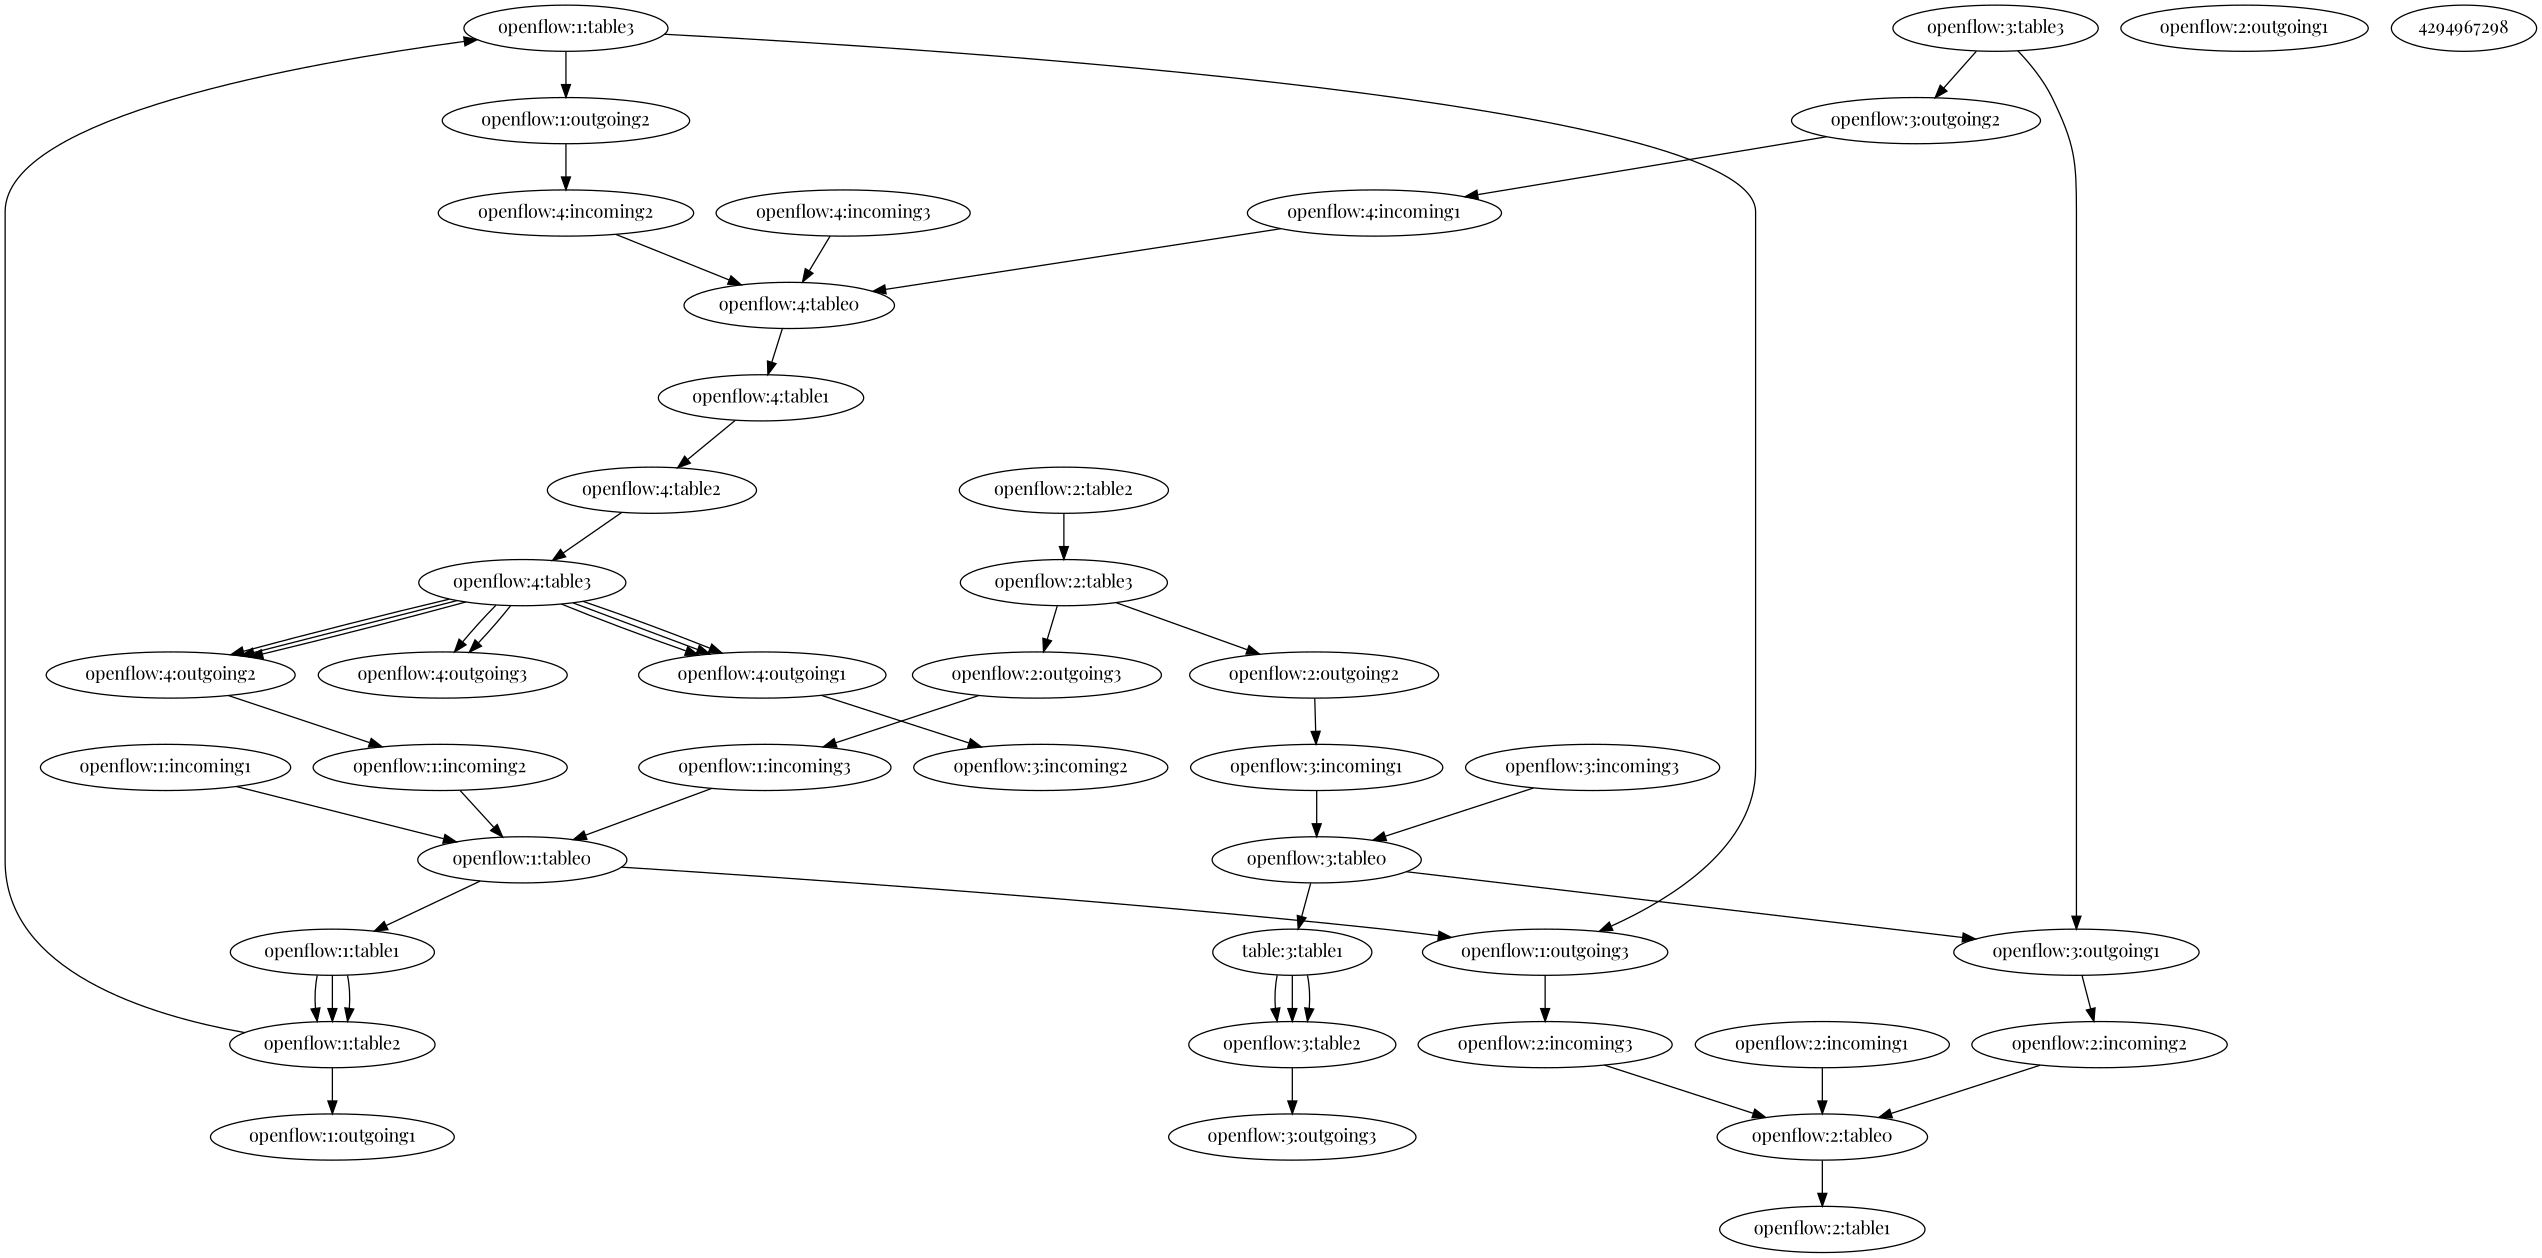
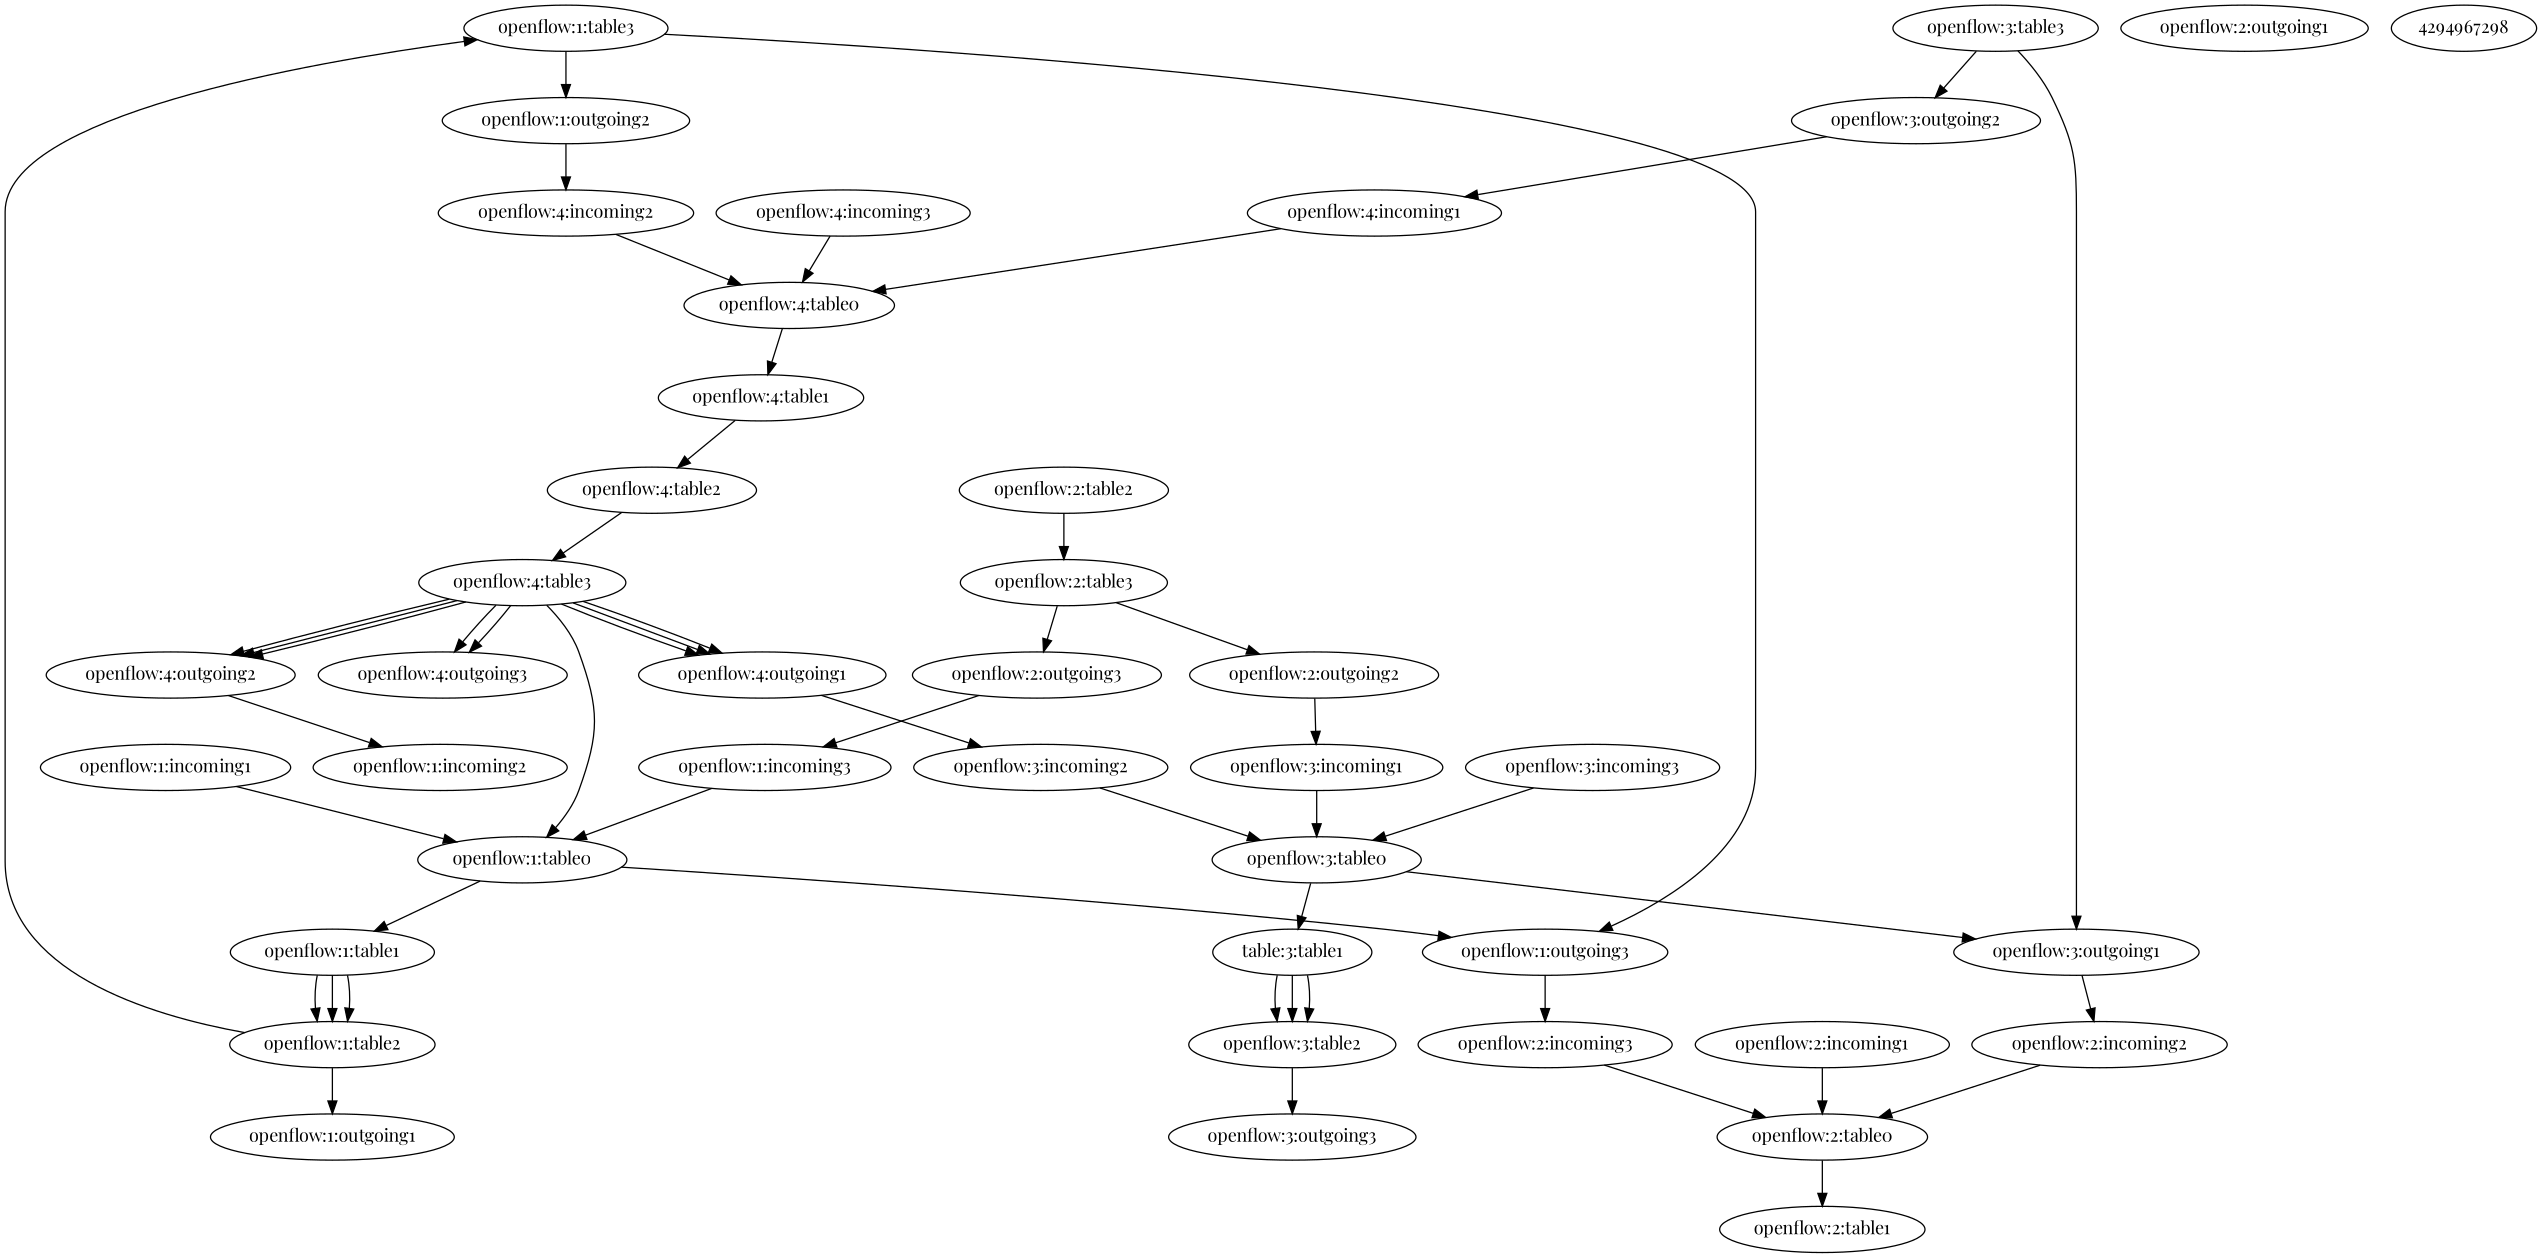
(477, 809) -> (594, 715)
none -> (1174, 812)
